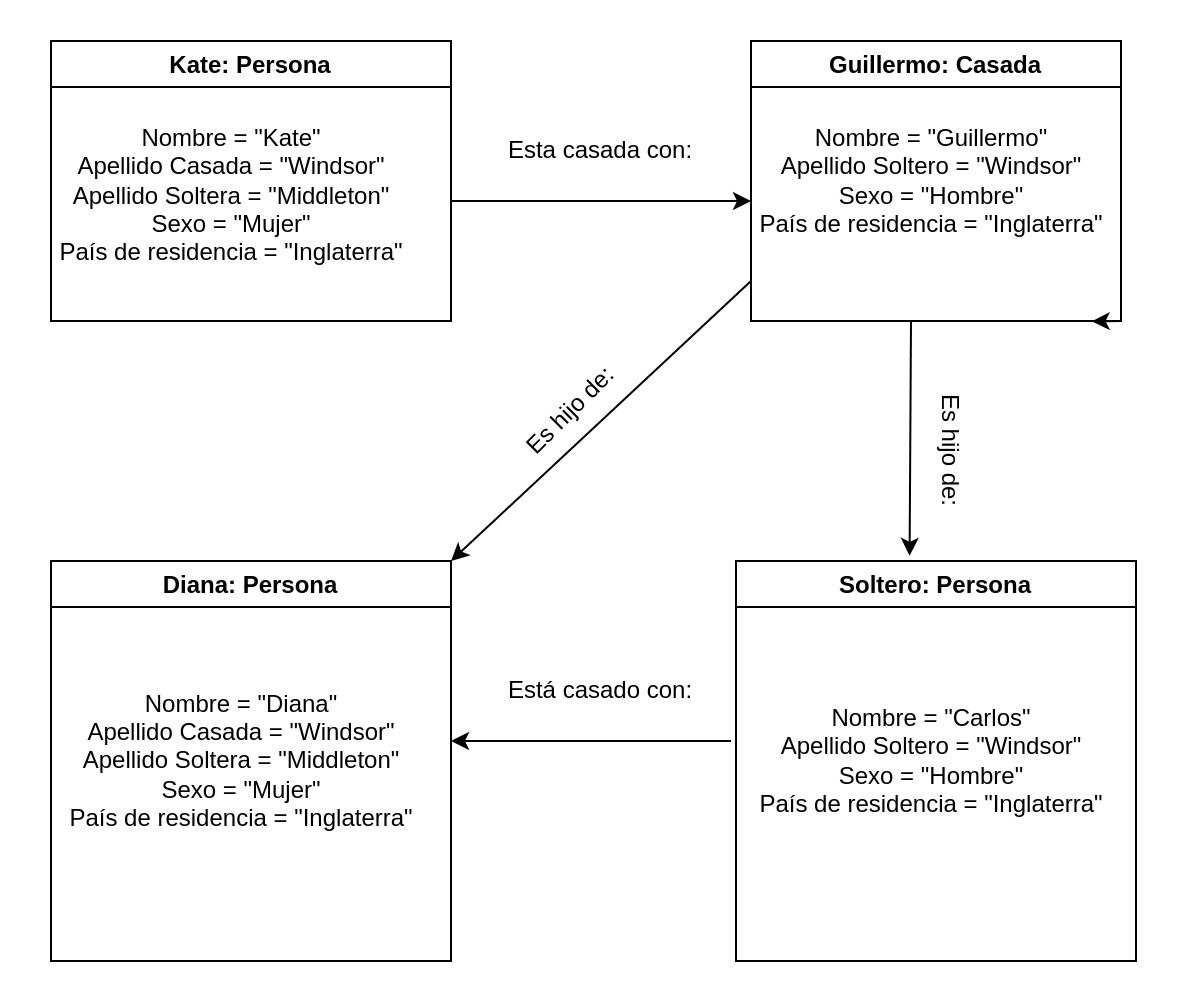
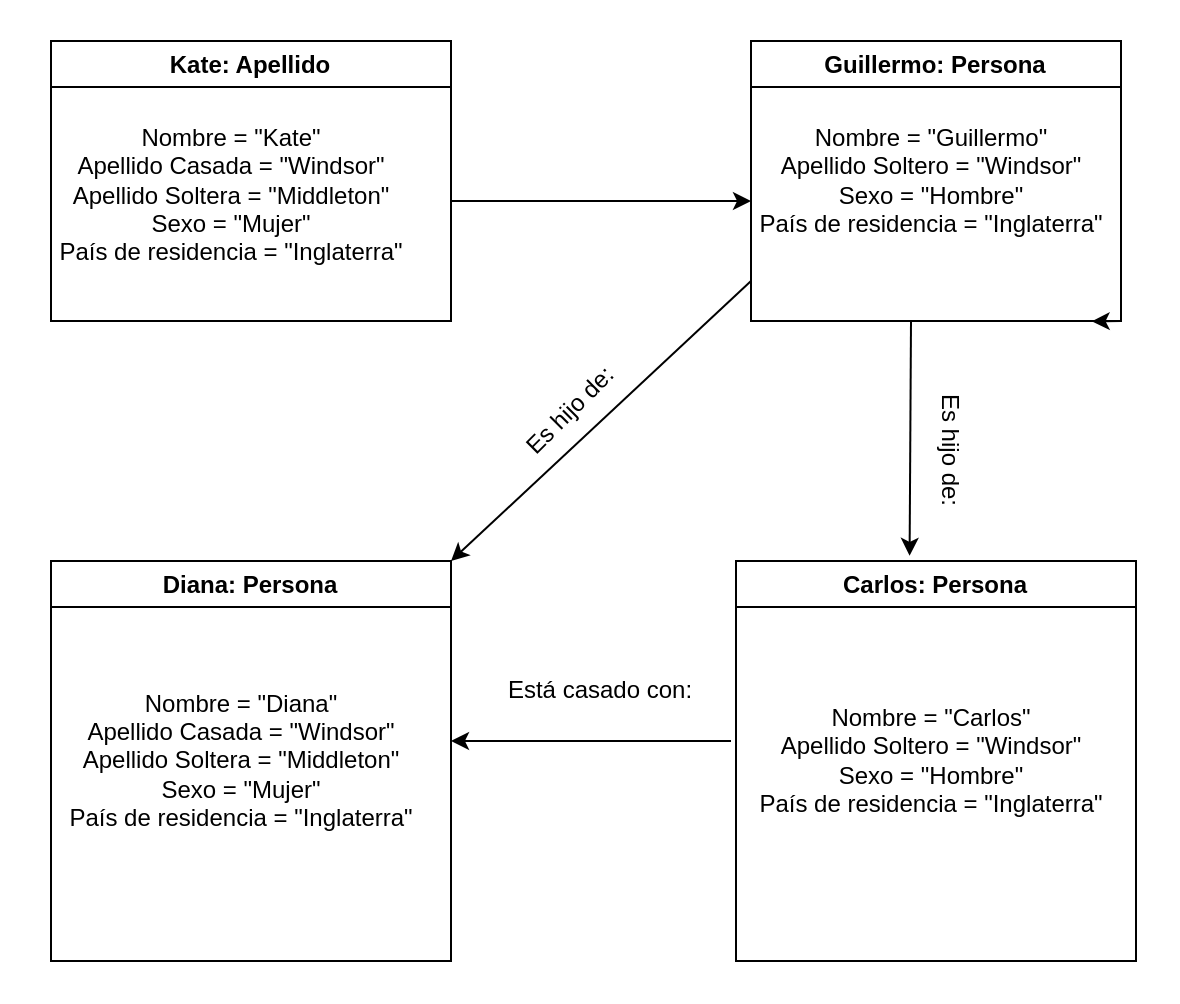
(250, 65) -> (250, 65)
(935, 65) -> (935, 65)
(601, 151) -> none
(935, 585) -> (935, 585)
